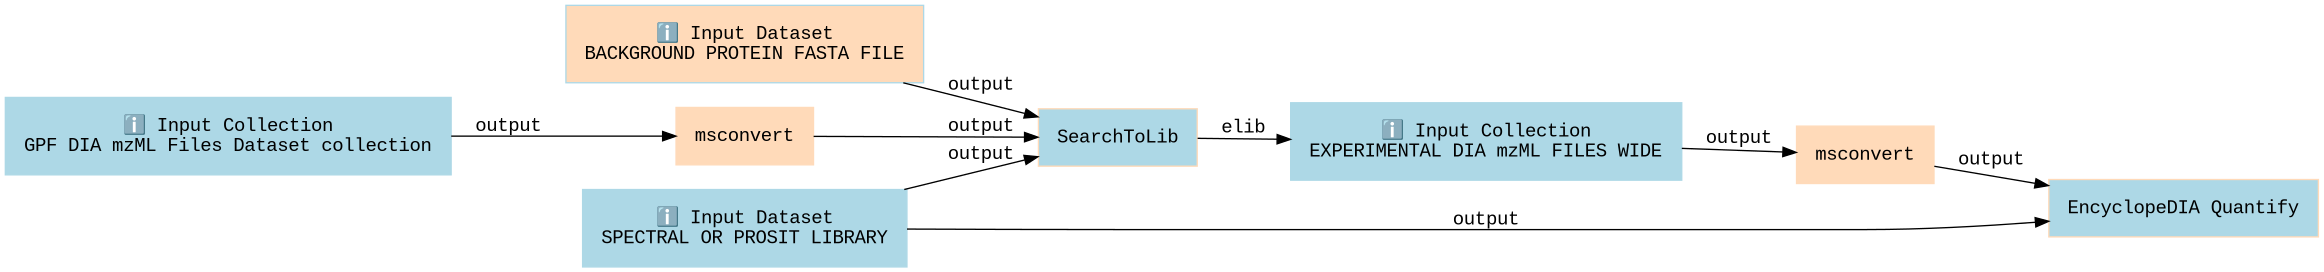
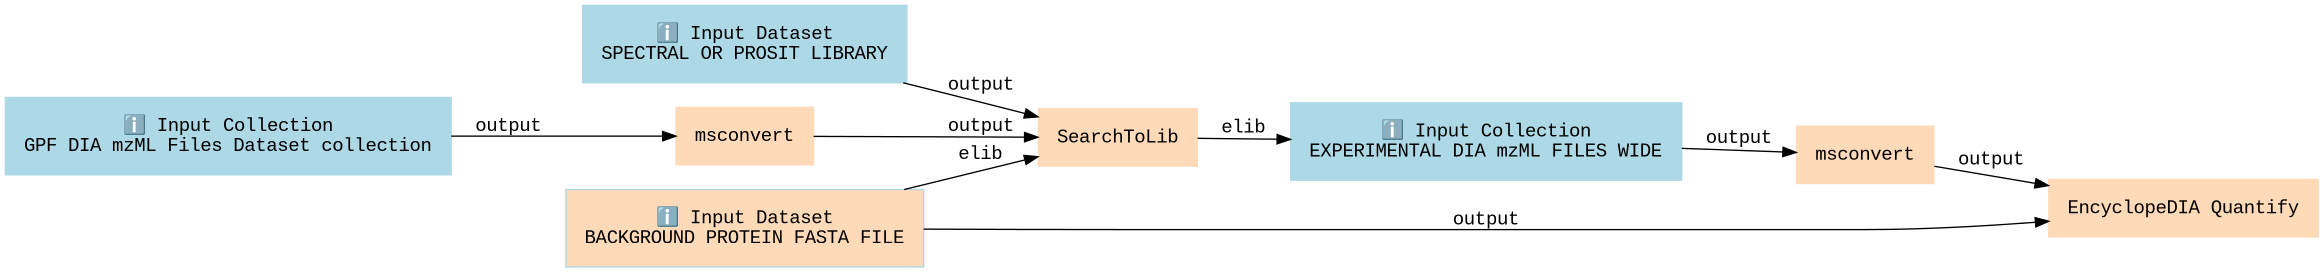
(981, 85) -> (981, 154)
(1118, 137) -> (1118, 137)
(2184, 208) -> (2184, 208)
(1471, 230) -> (1480, 230)
